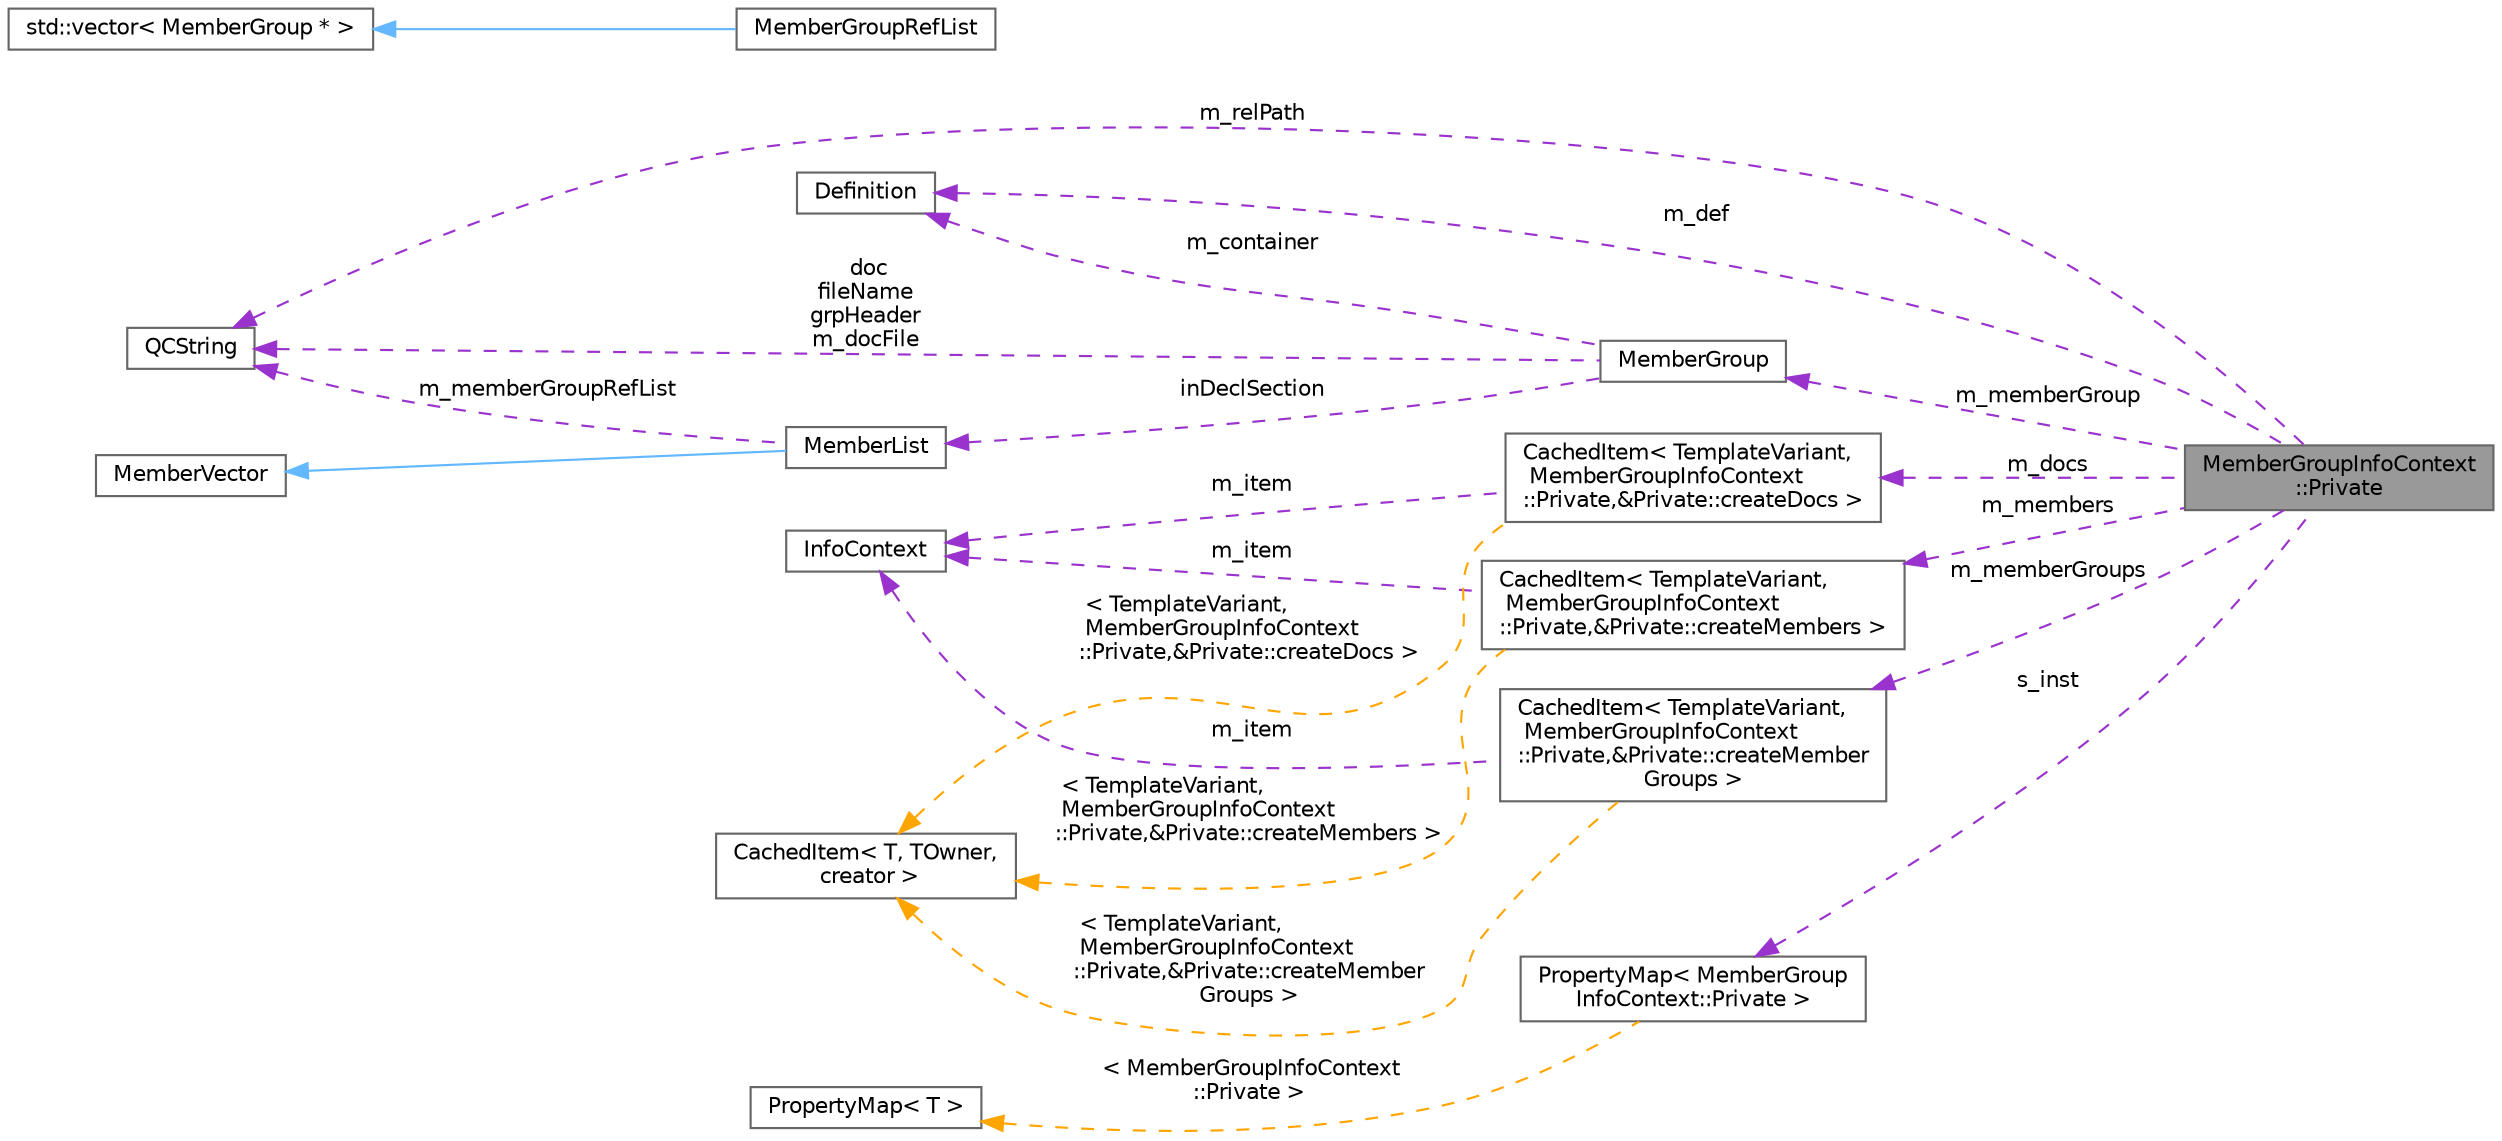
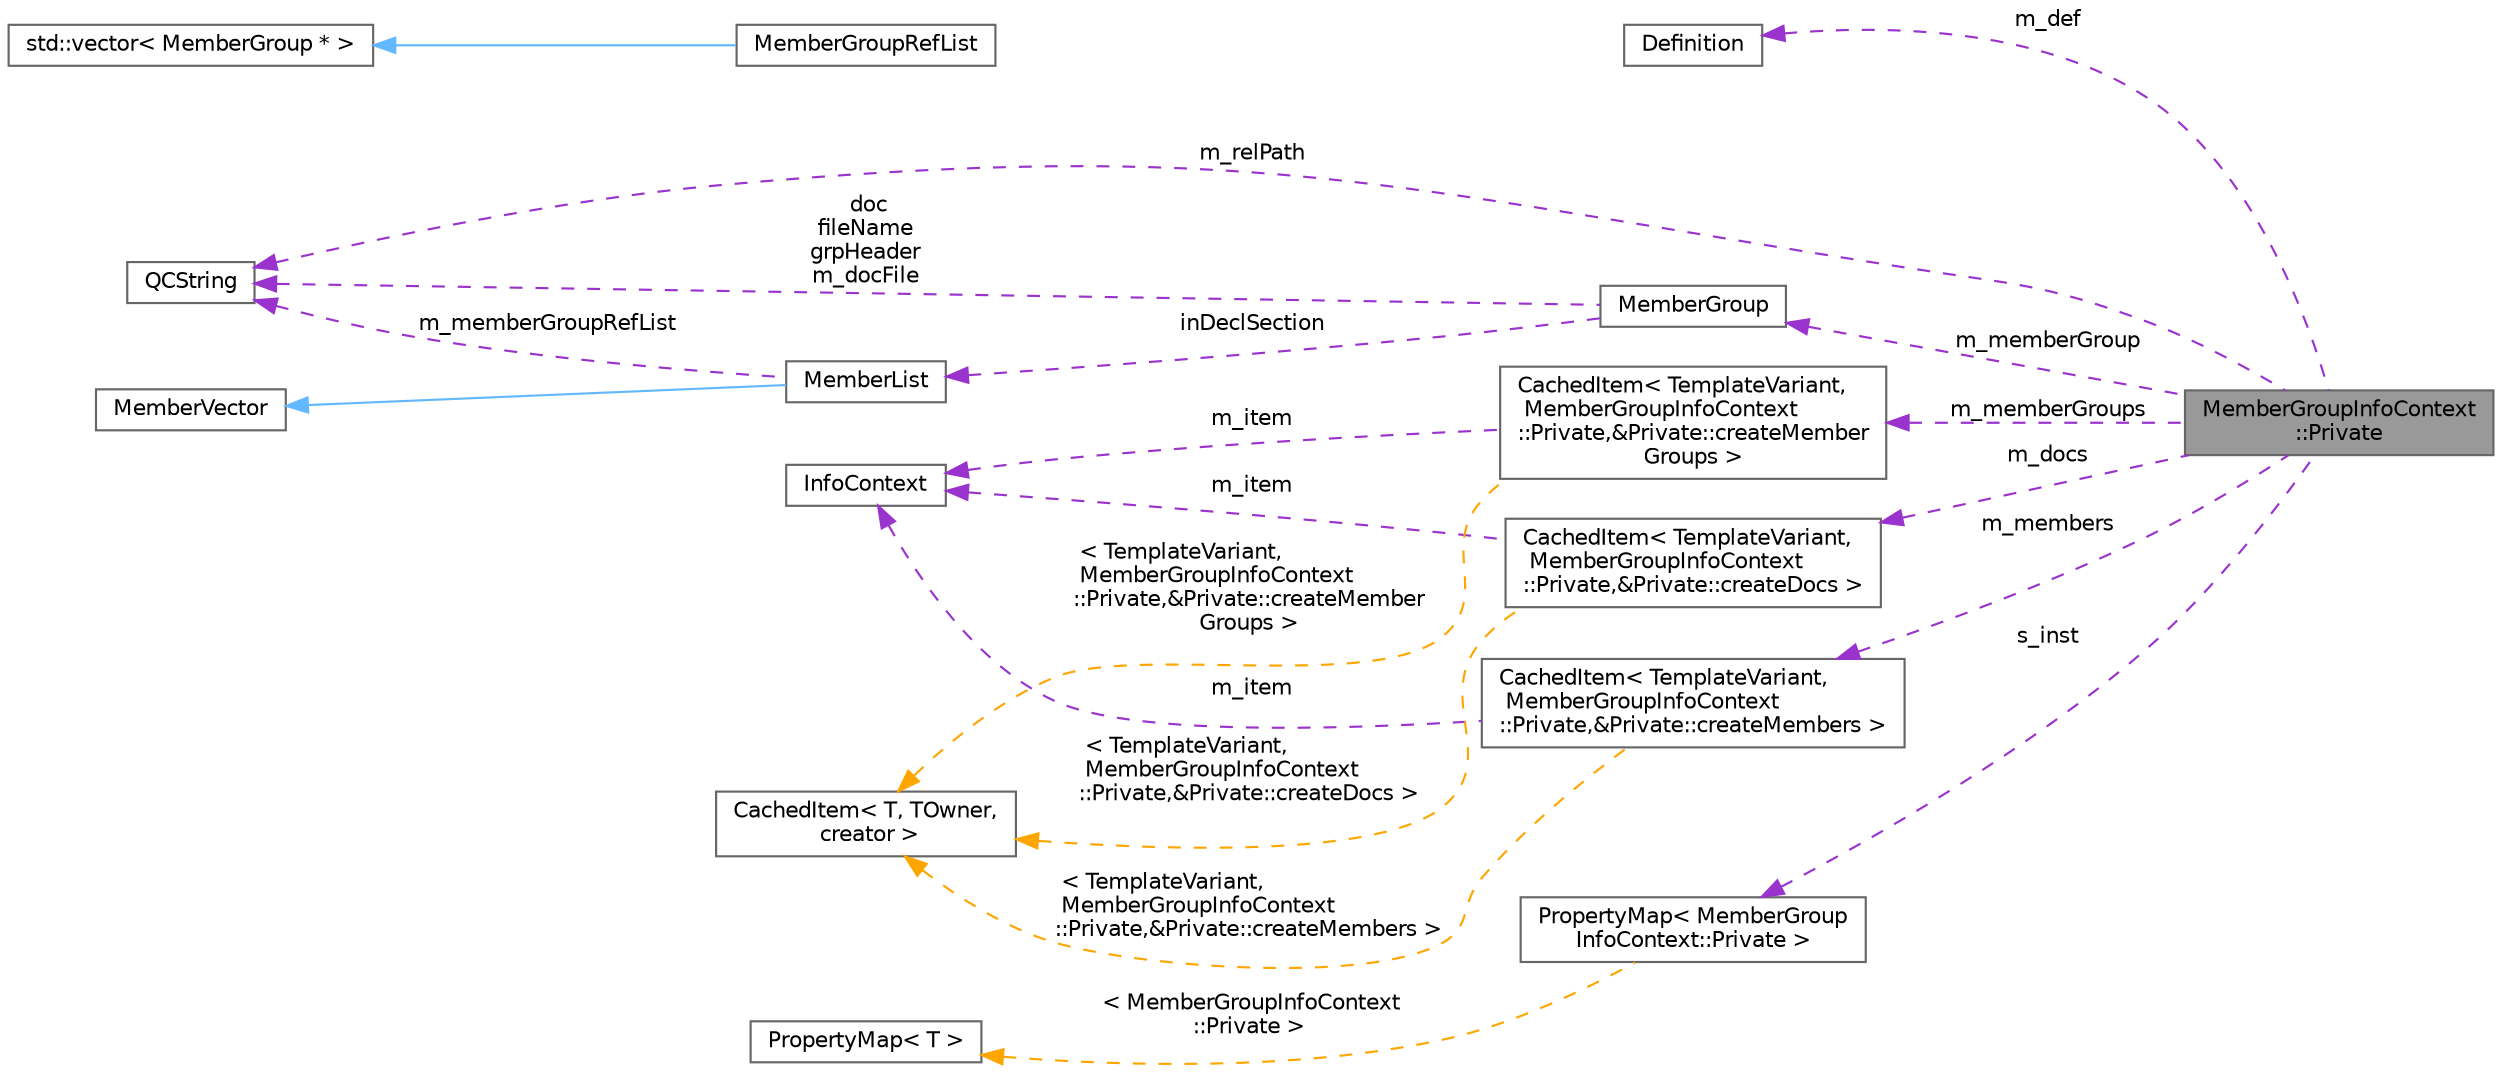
(1271, 295) -> none
